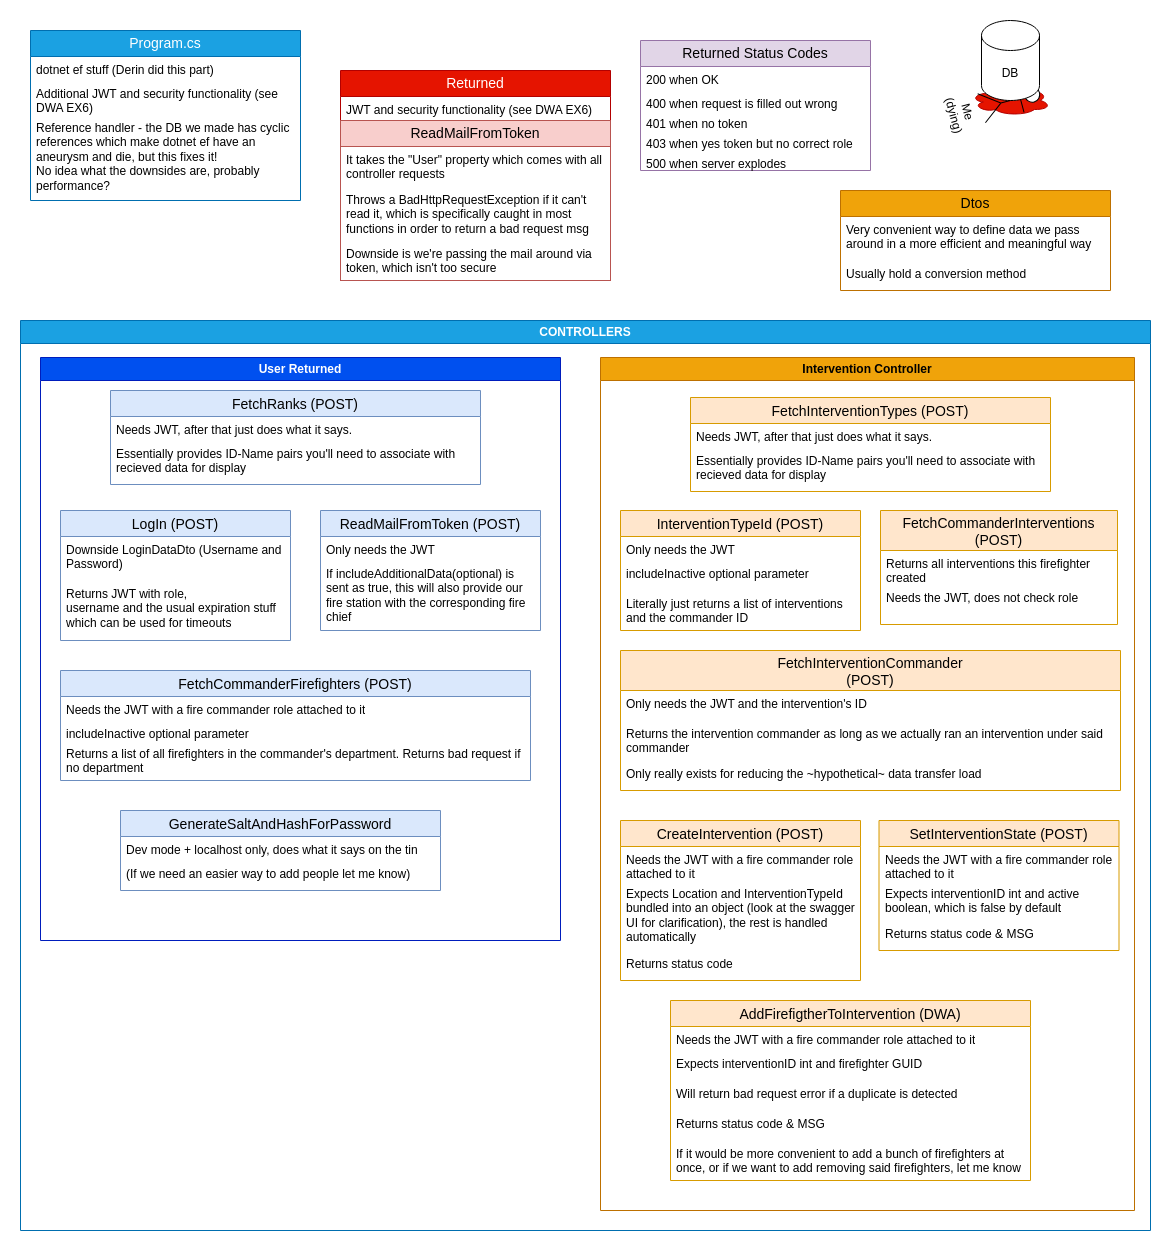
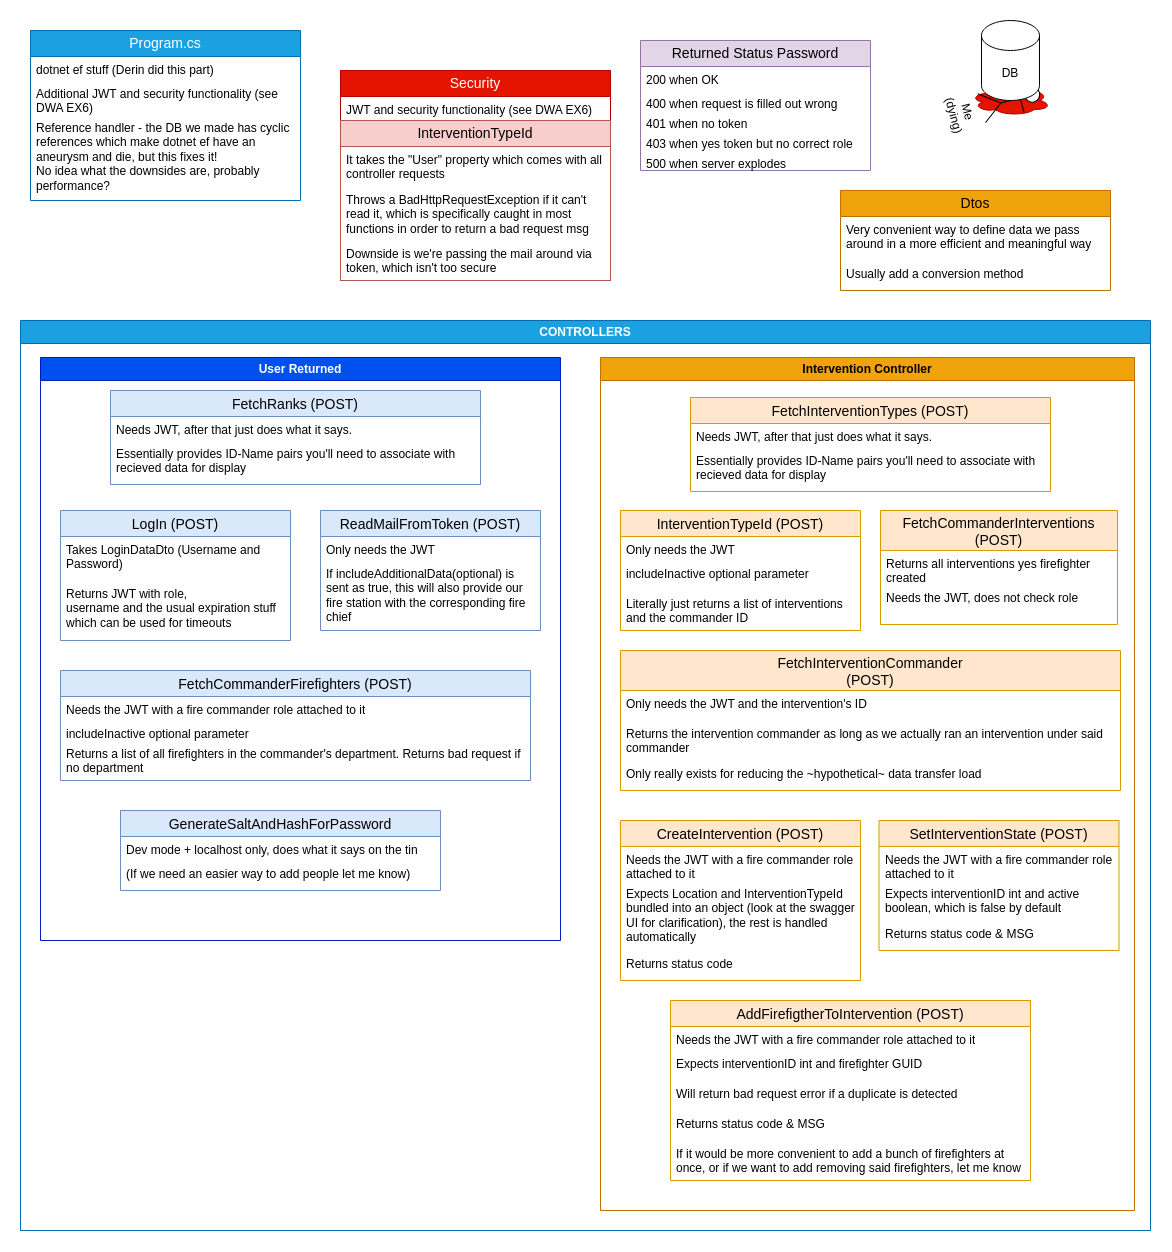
(756, 54) -> (756, 54)
(476, 84) -> (476, 84)
(476, 134) -> (476, 134)
(942, 275) -> (940, 275)
(177, 558) -> (177, 558)
(1000, 572) -> (1000, 572)
(850, 1014) -> (850, 1014)
